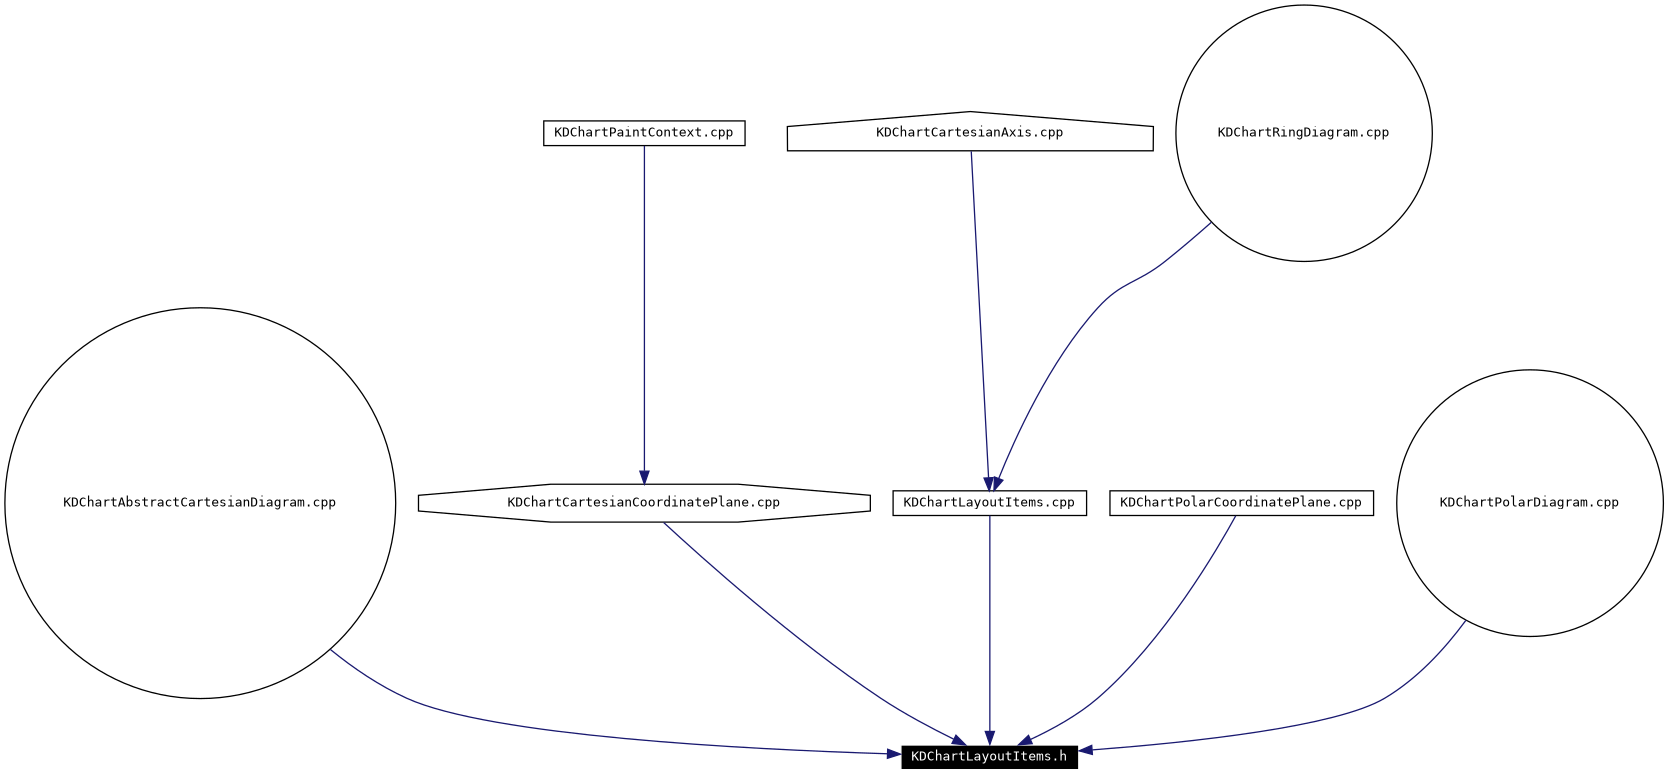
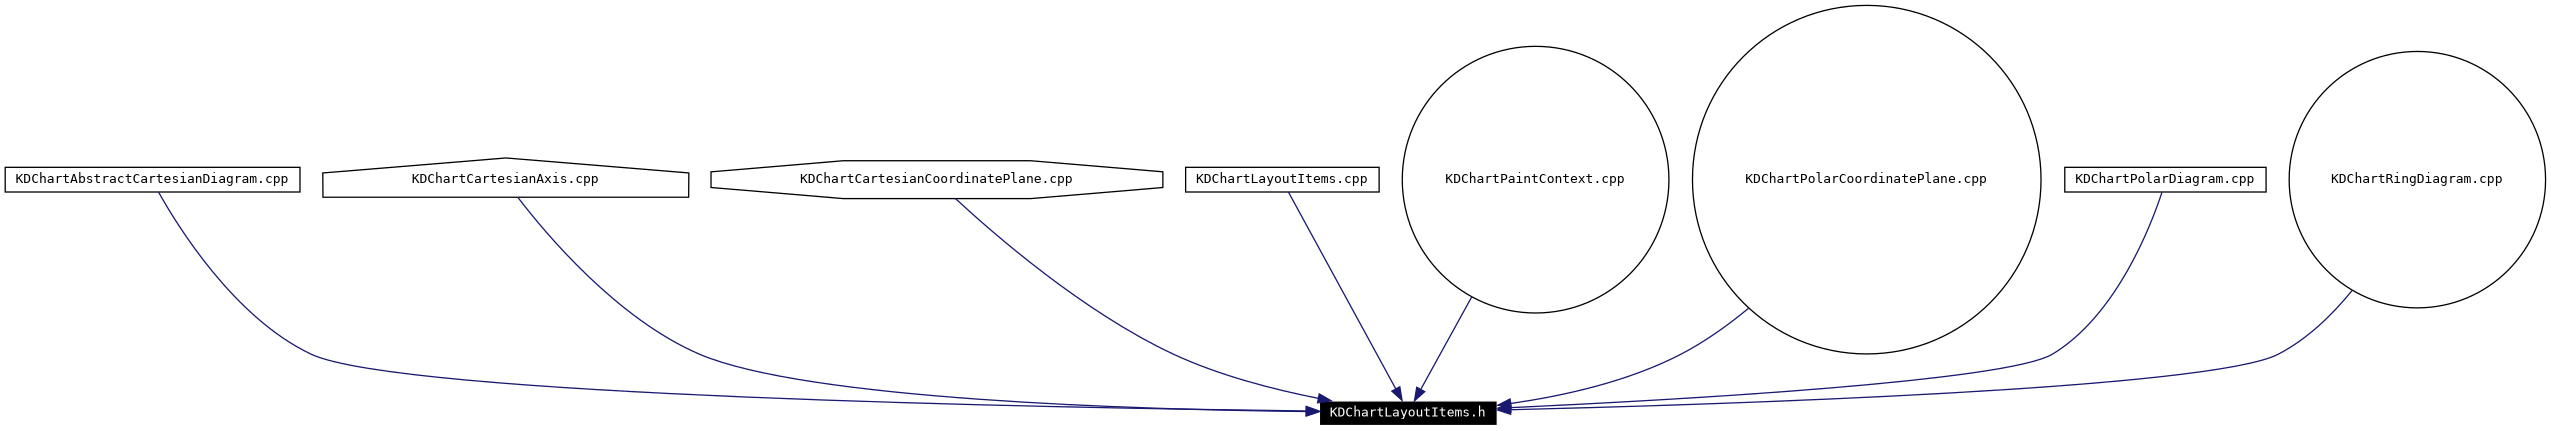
(644, 133) -> (1536, 180)
(644, 308) -> (1446, 343)
(980, 315) -> (880, 390)
(1080, 329) -> (1945, 393)
(200, 503) -> (153, 180)
(1242, 503) -> (1867, 180)
(1530, 503) -> (2165, 180)
